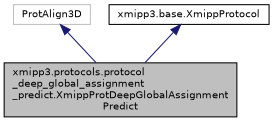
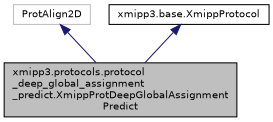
(52, 15) -> (52, 15)
